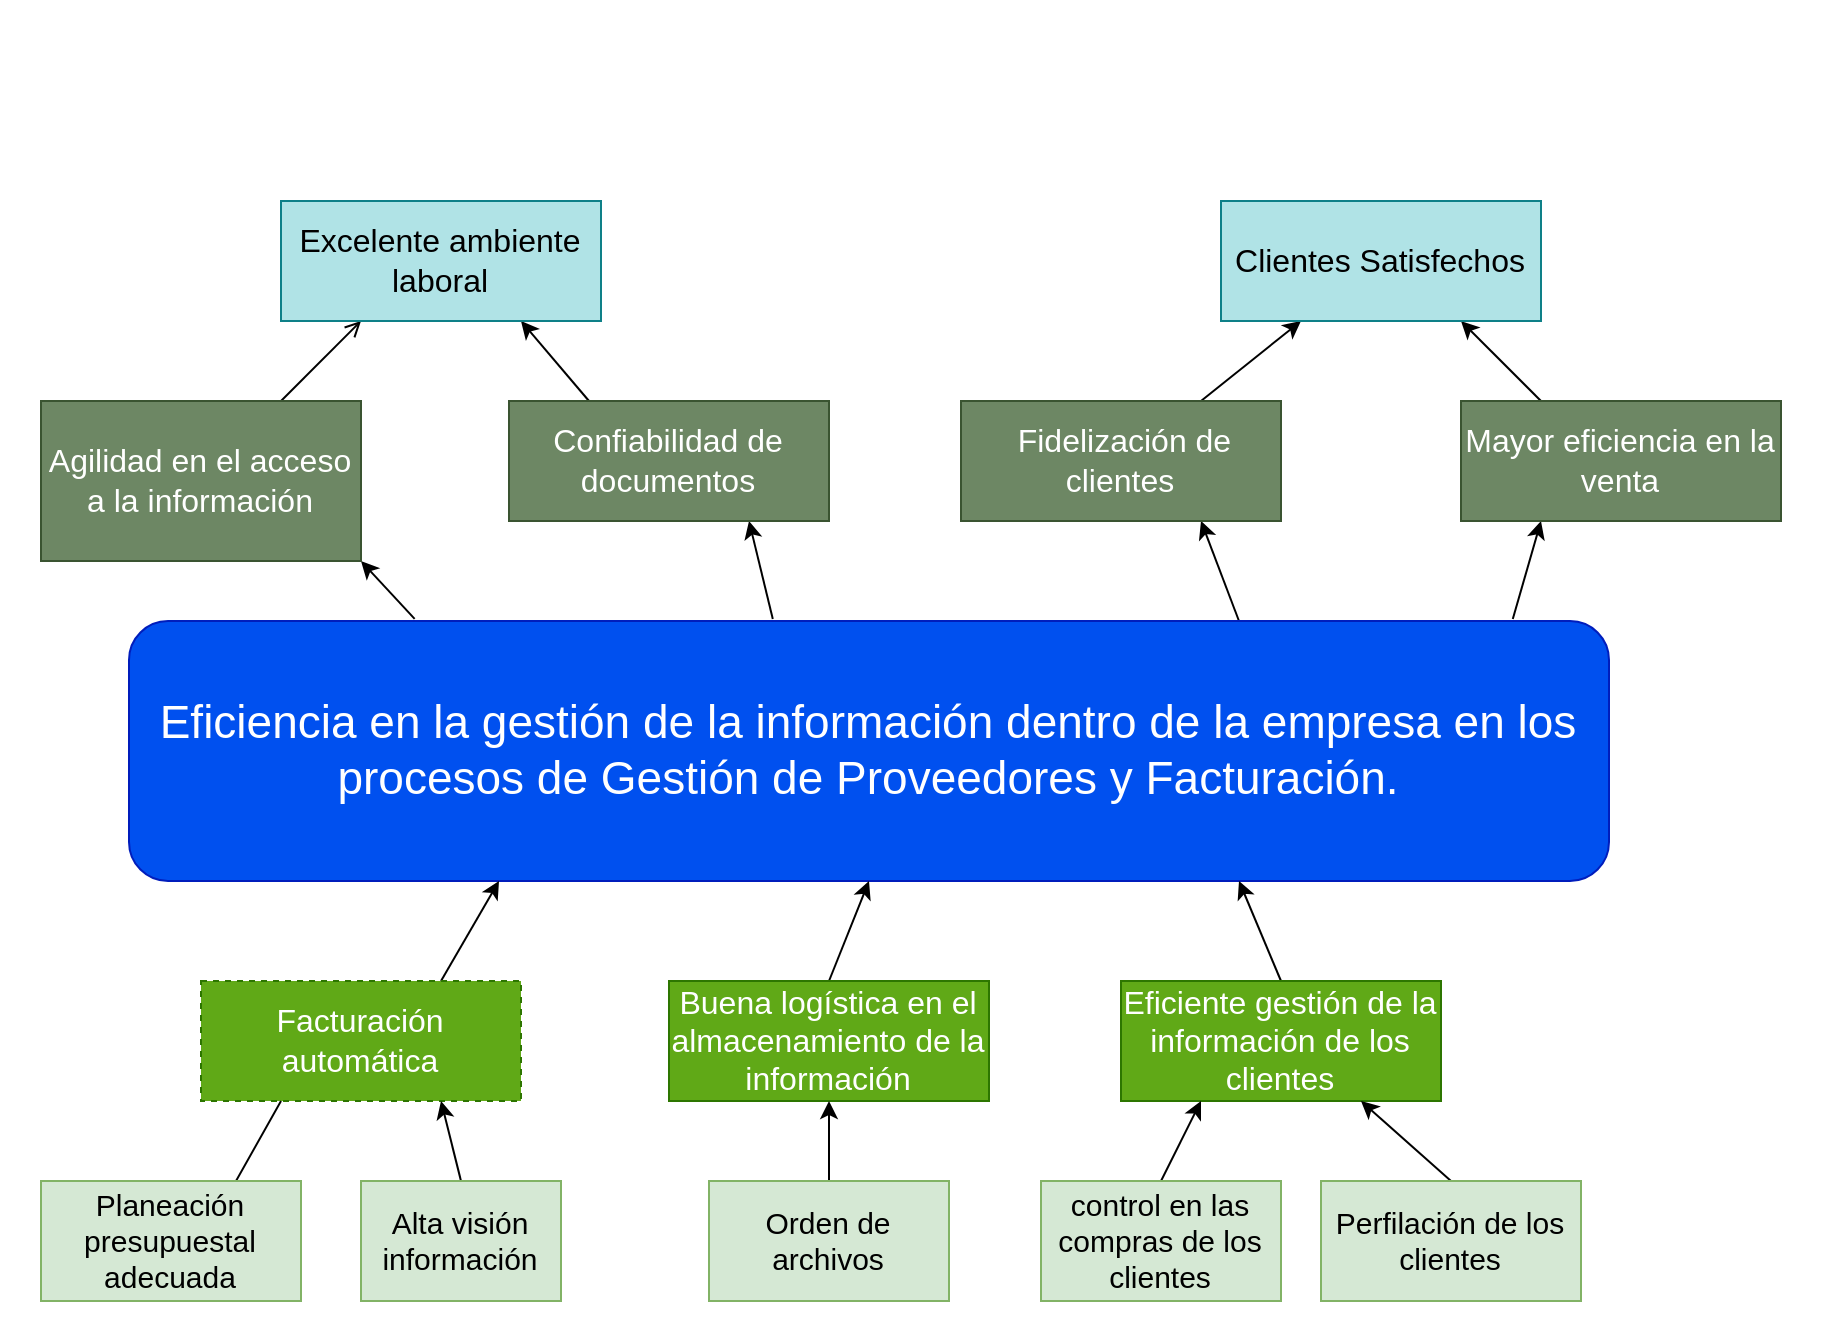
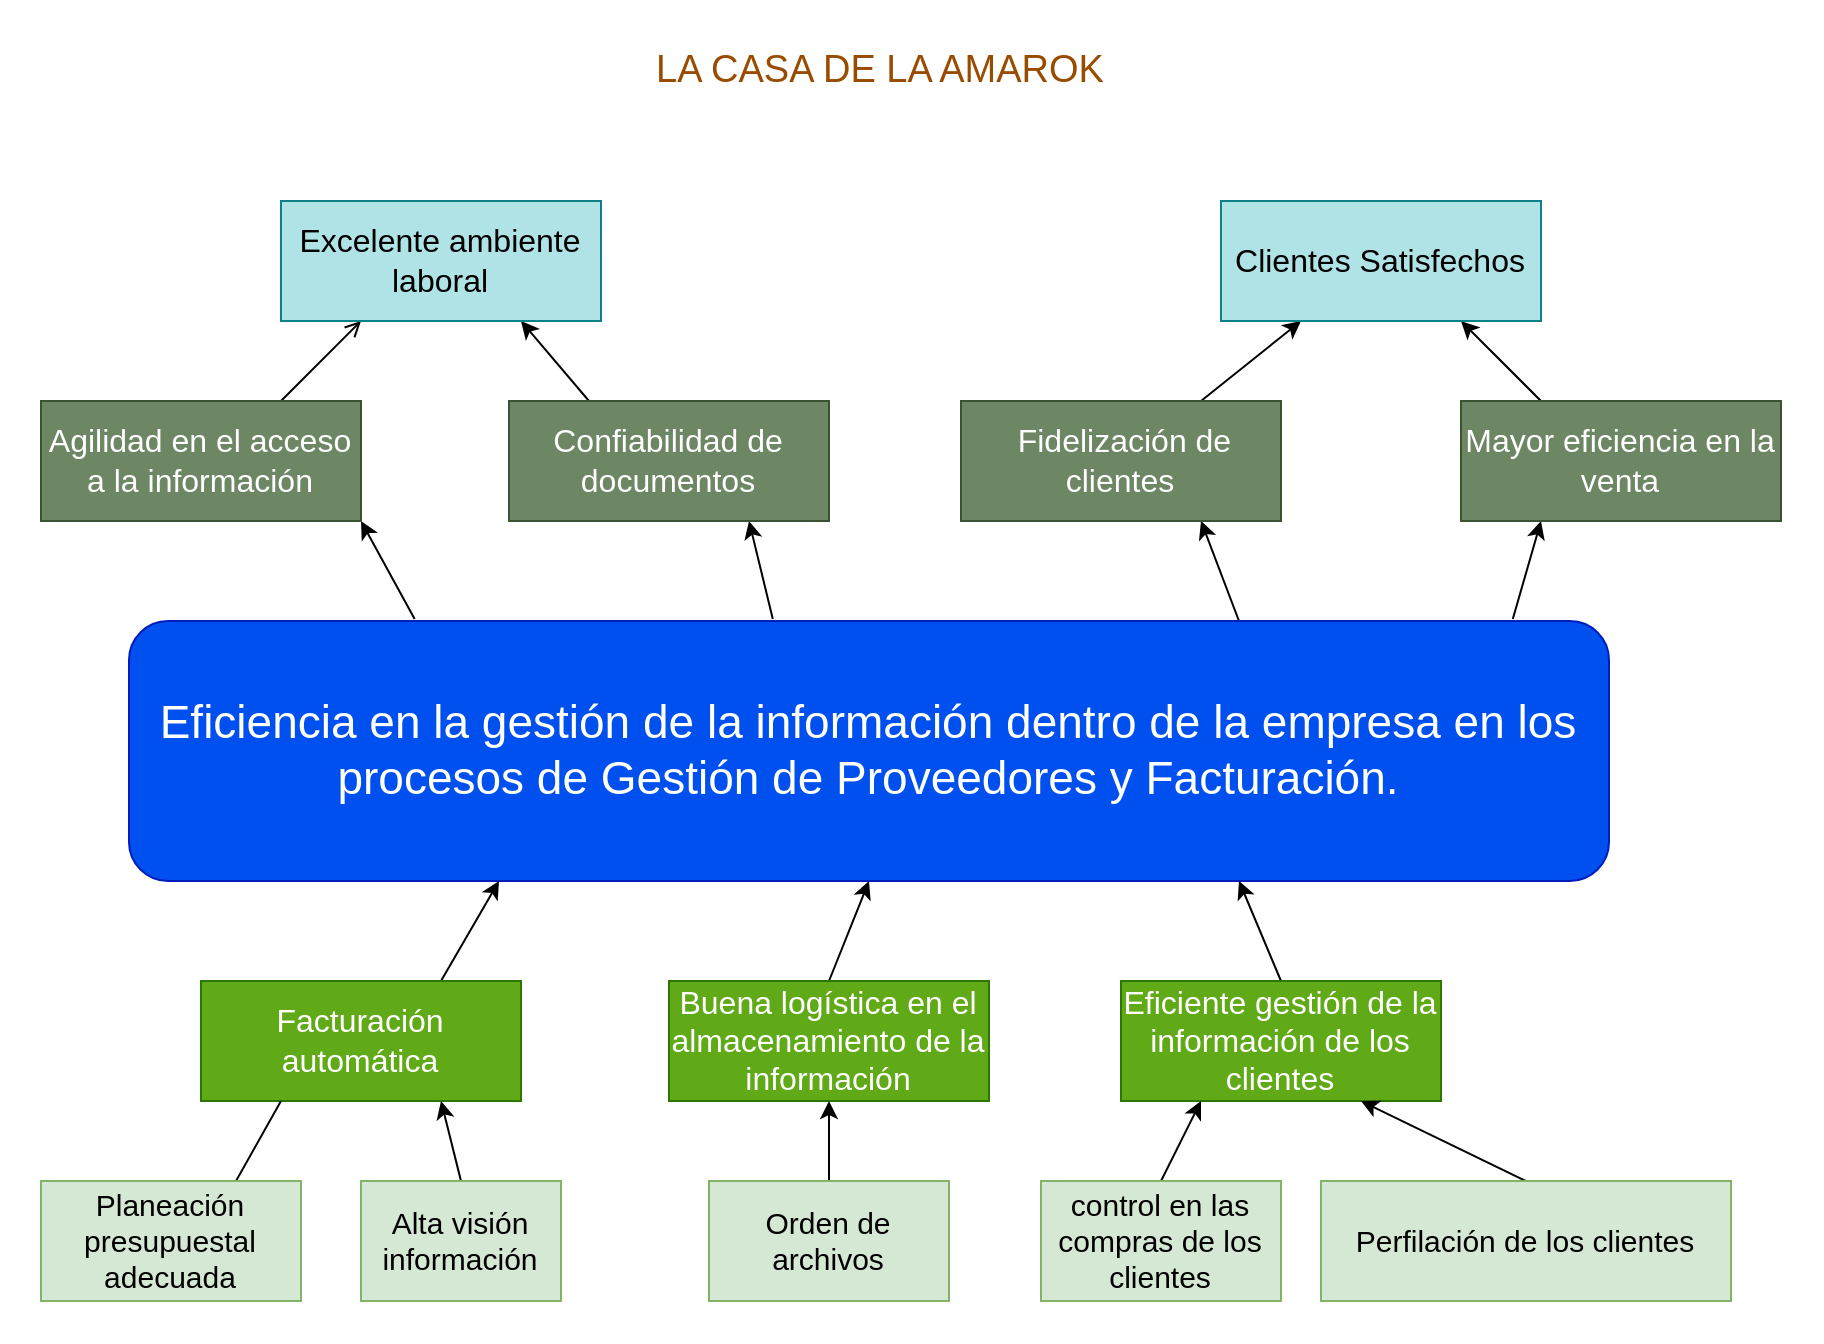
none -> (881, 71)
(201, 481) -> (201, 461)
(361, 1041) -> (361, 1041)
(1451, 1241) -> (1526, 1241)
